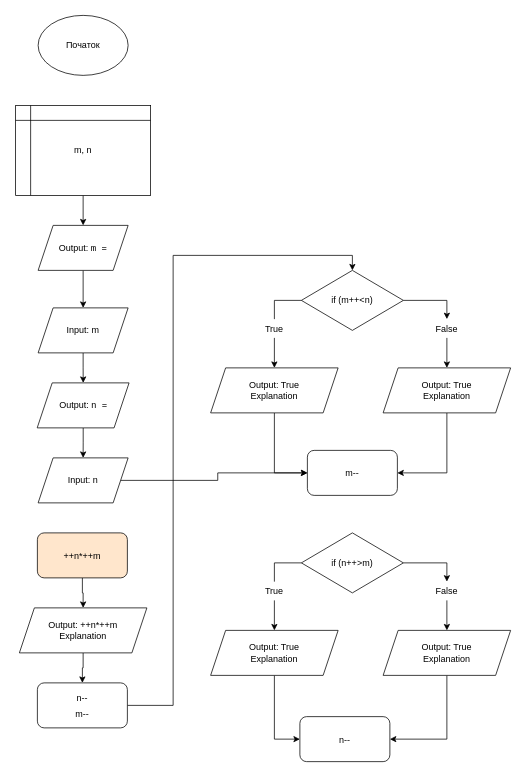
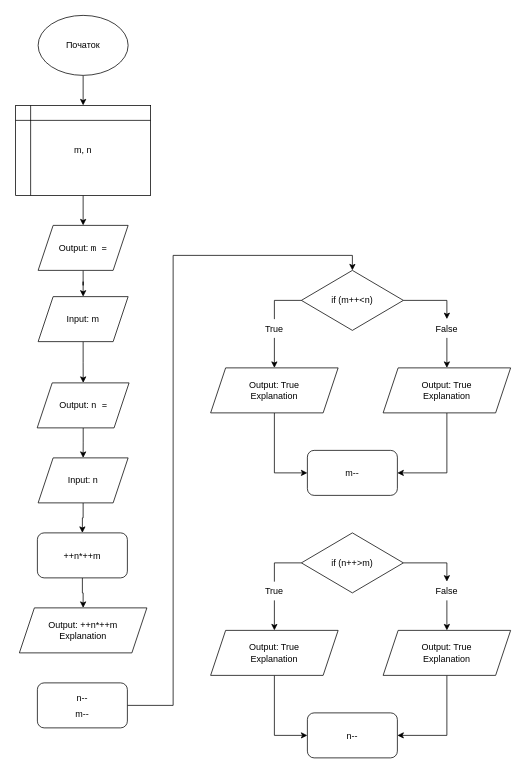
none -> (83, 99)
(83, 330) -> (83, 319)
(199, 480) -> (82, 521)
(82, 555) -> (82, 555)
(82, 671) -> none
(345, 739) -> (352, 735)
